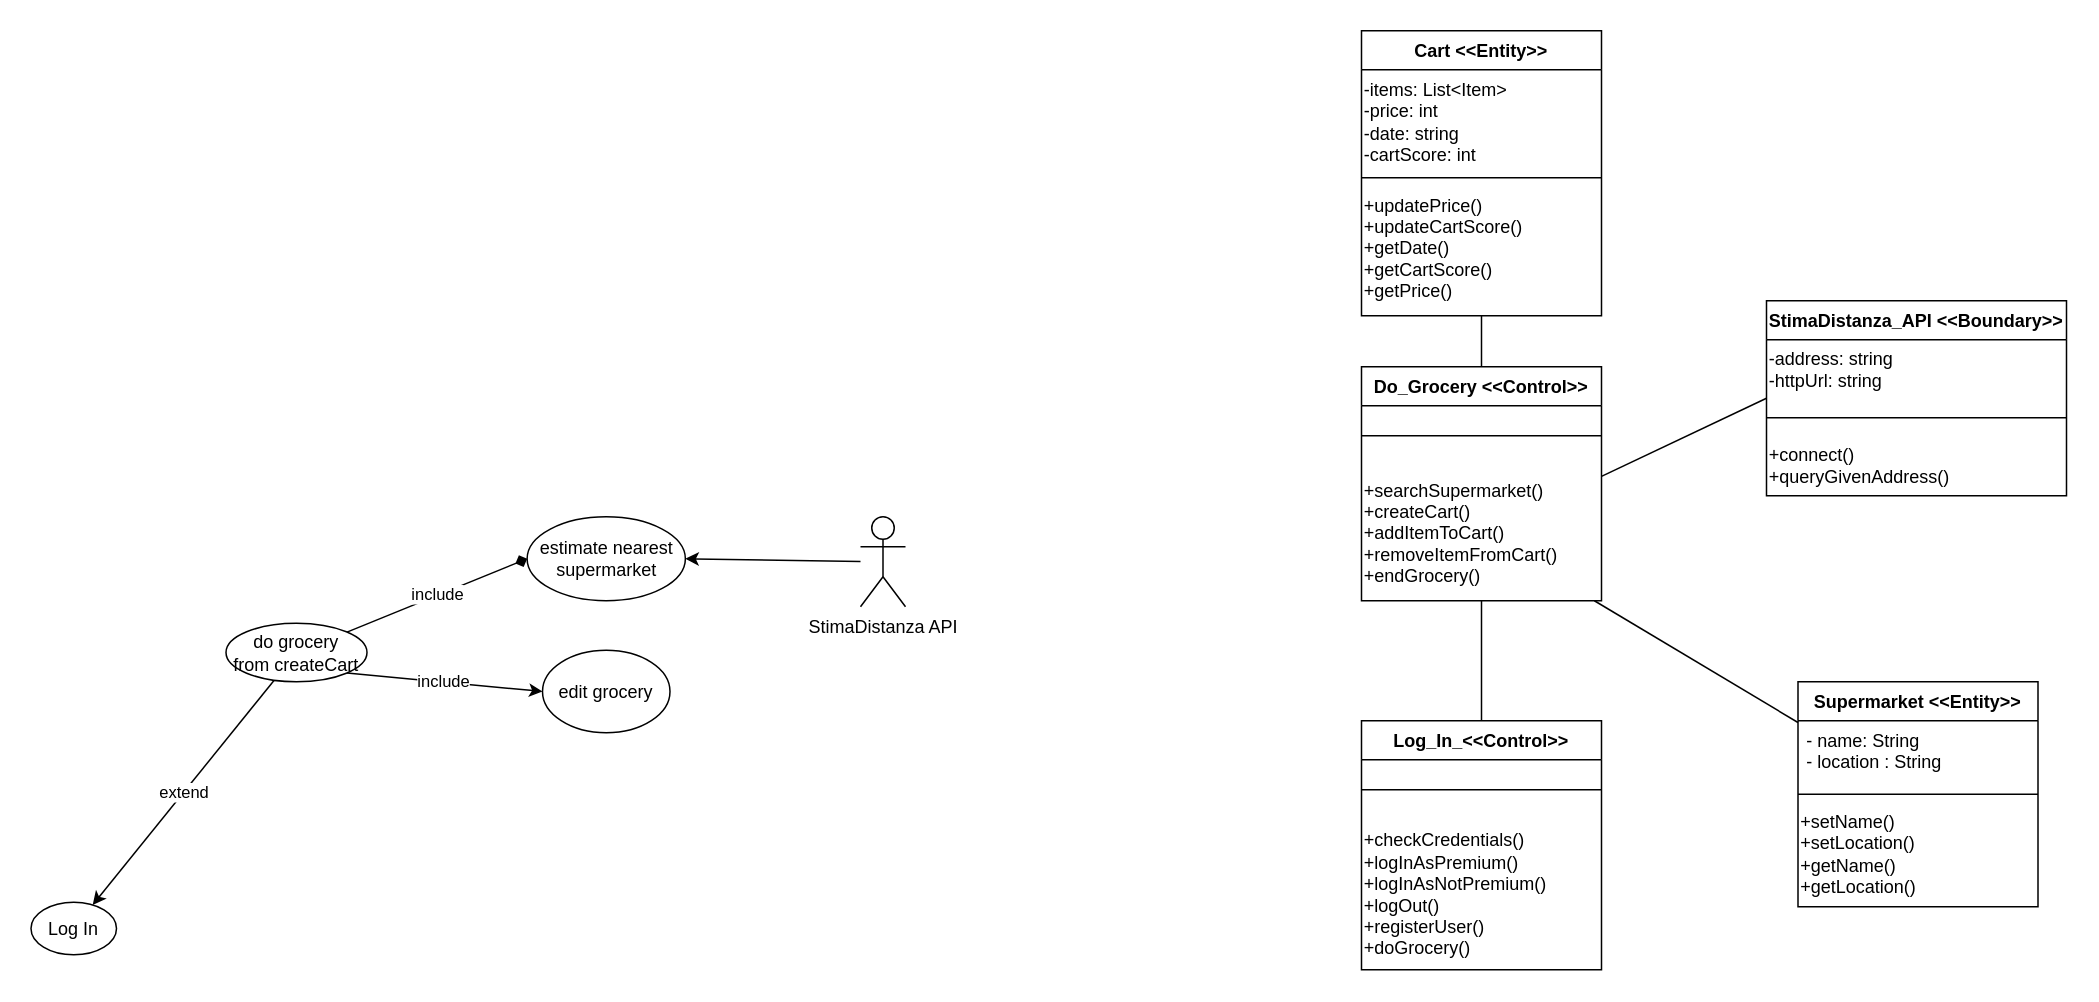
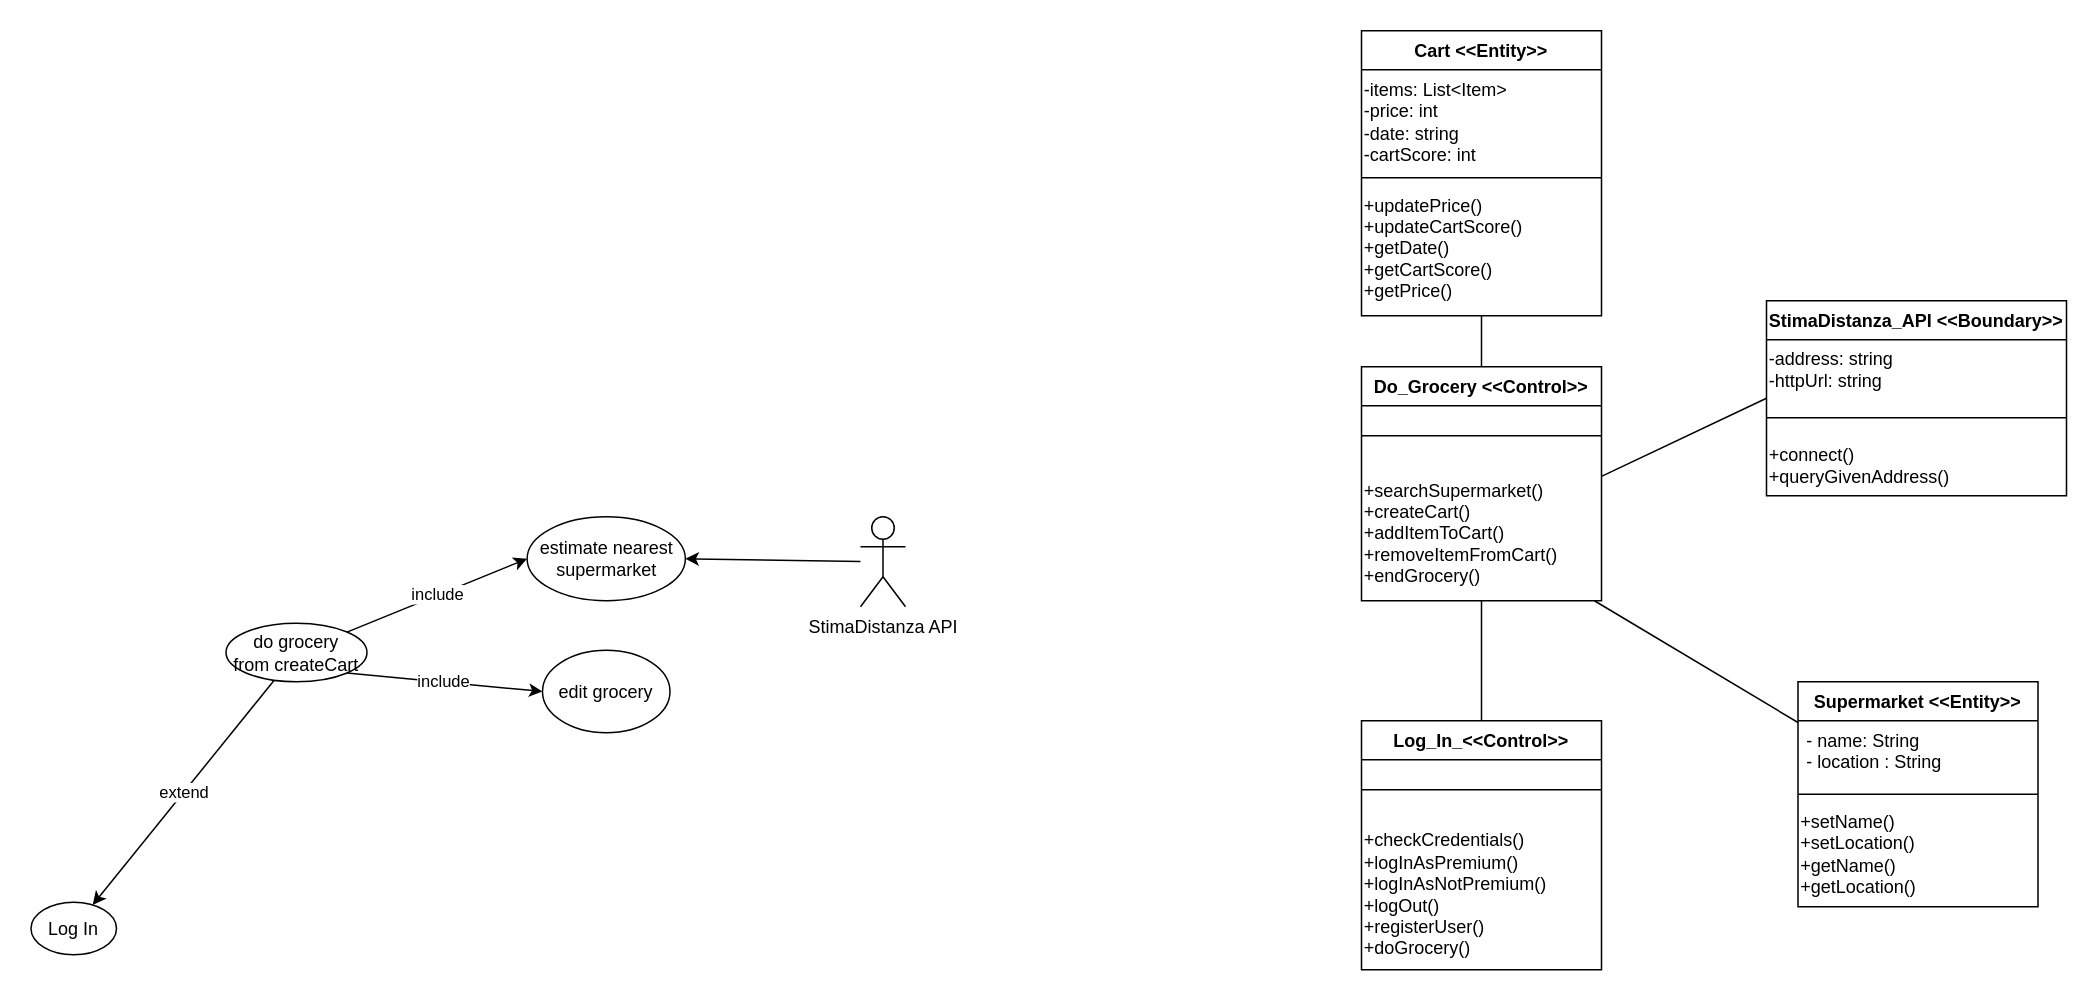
(515, 563) -> (516, 563)
